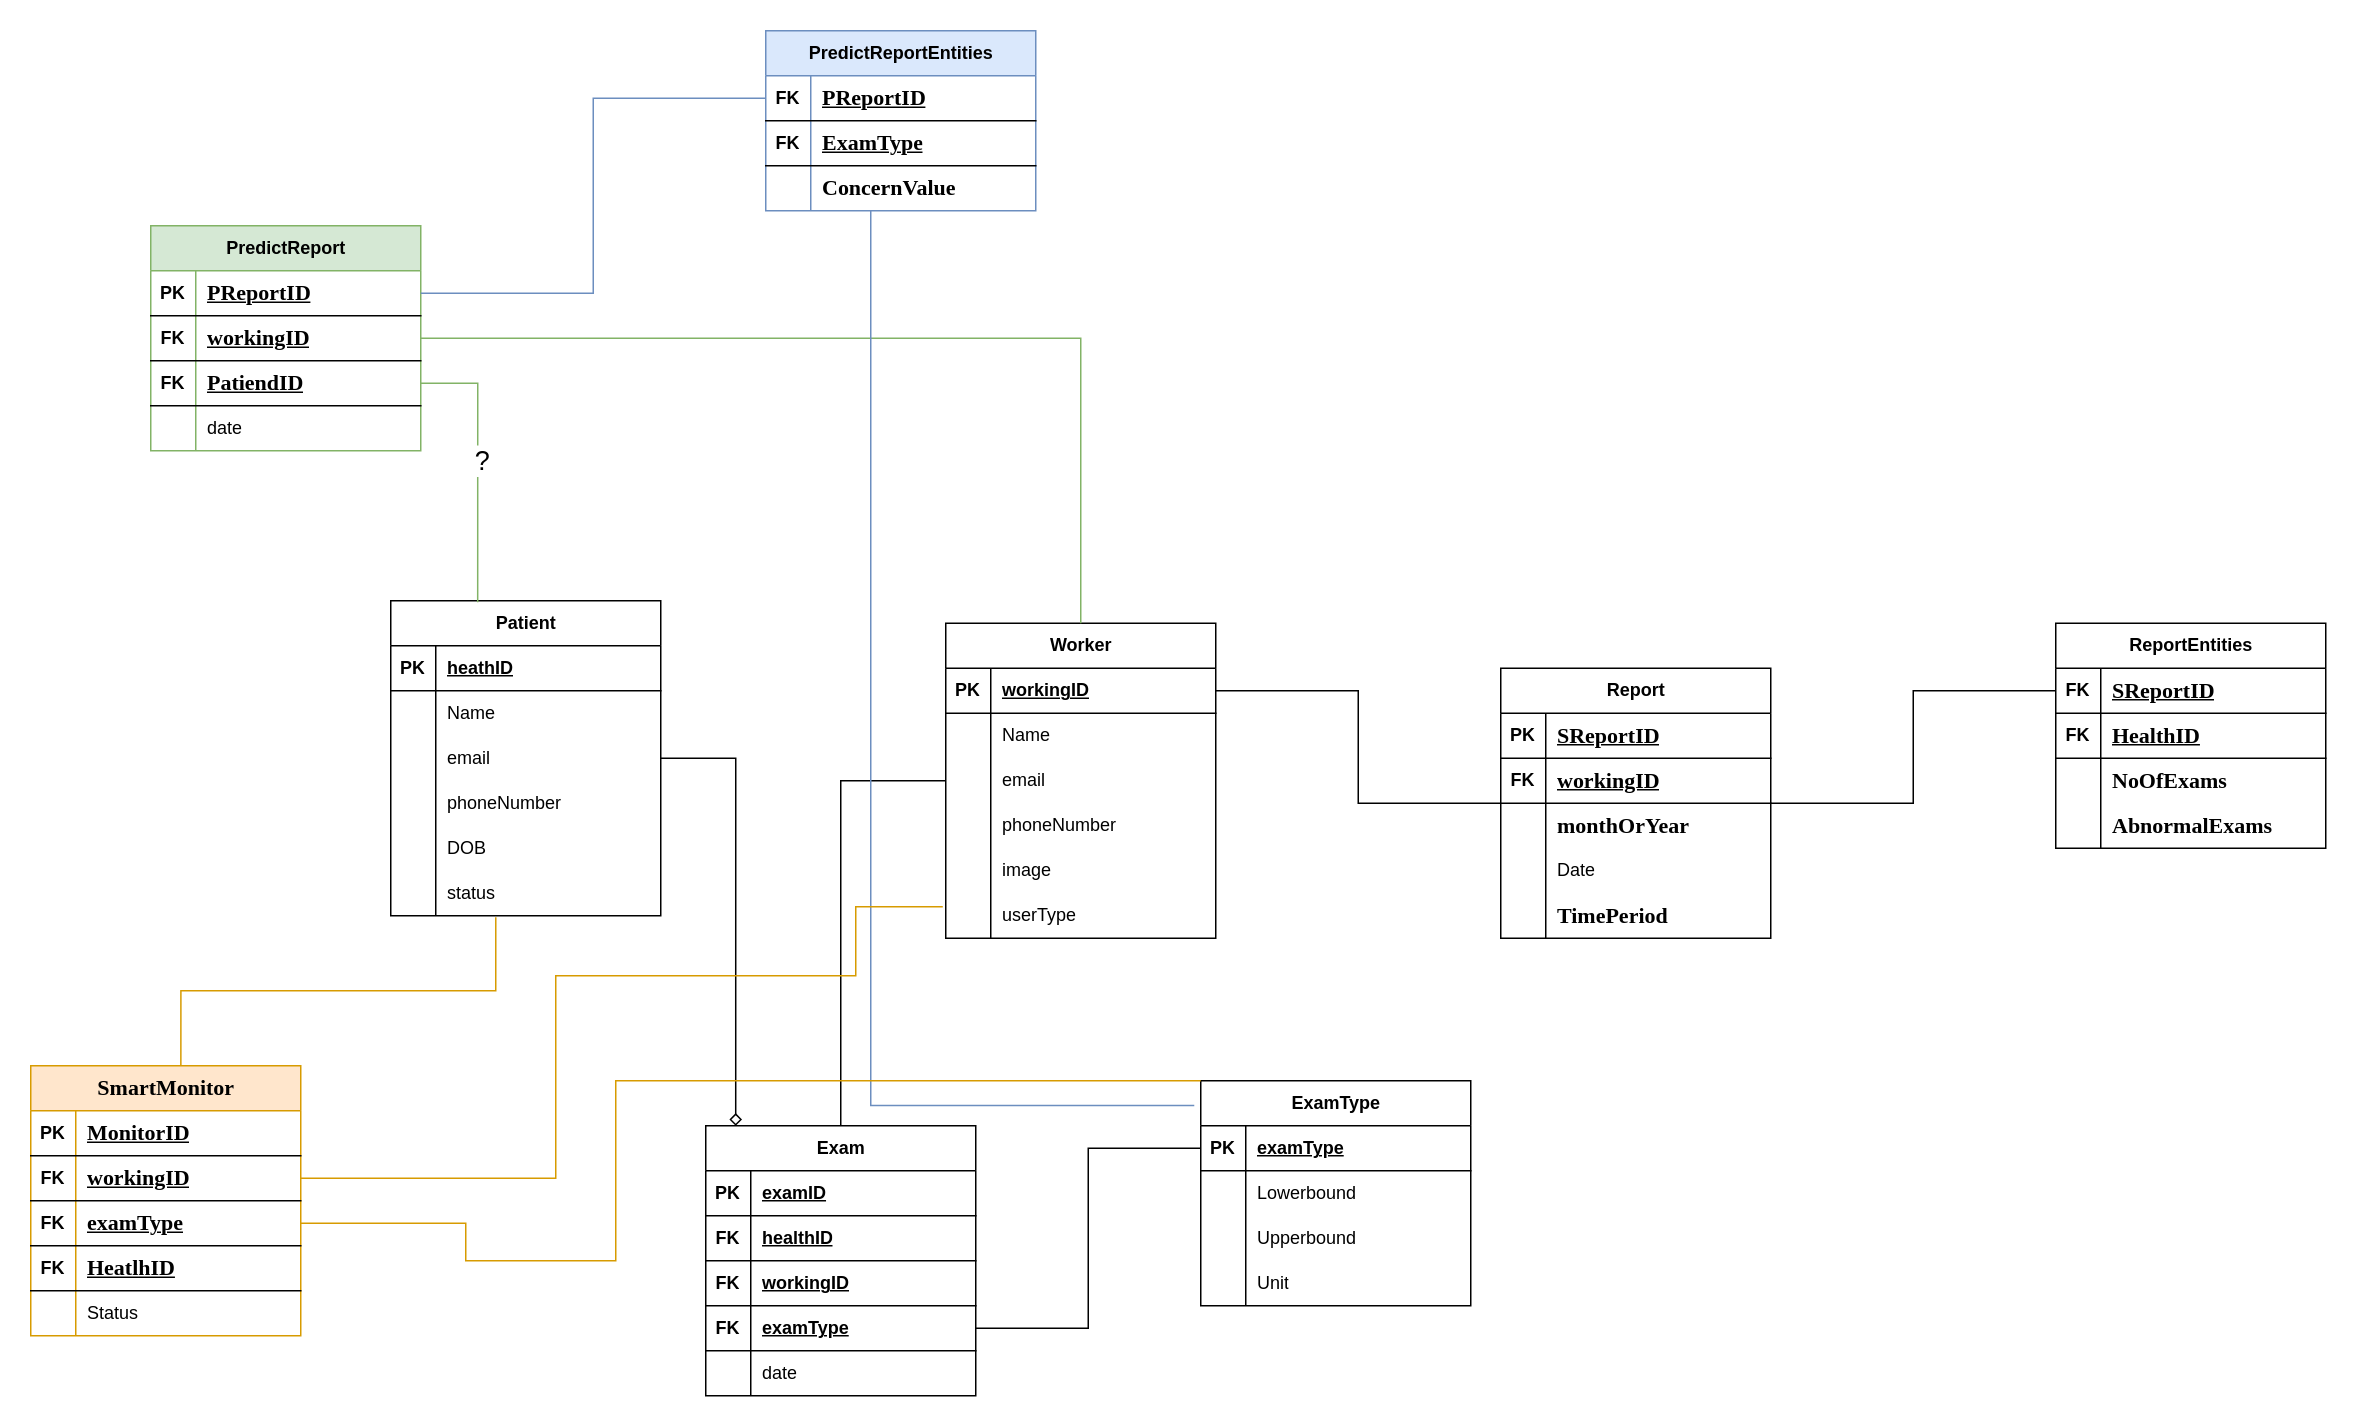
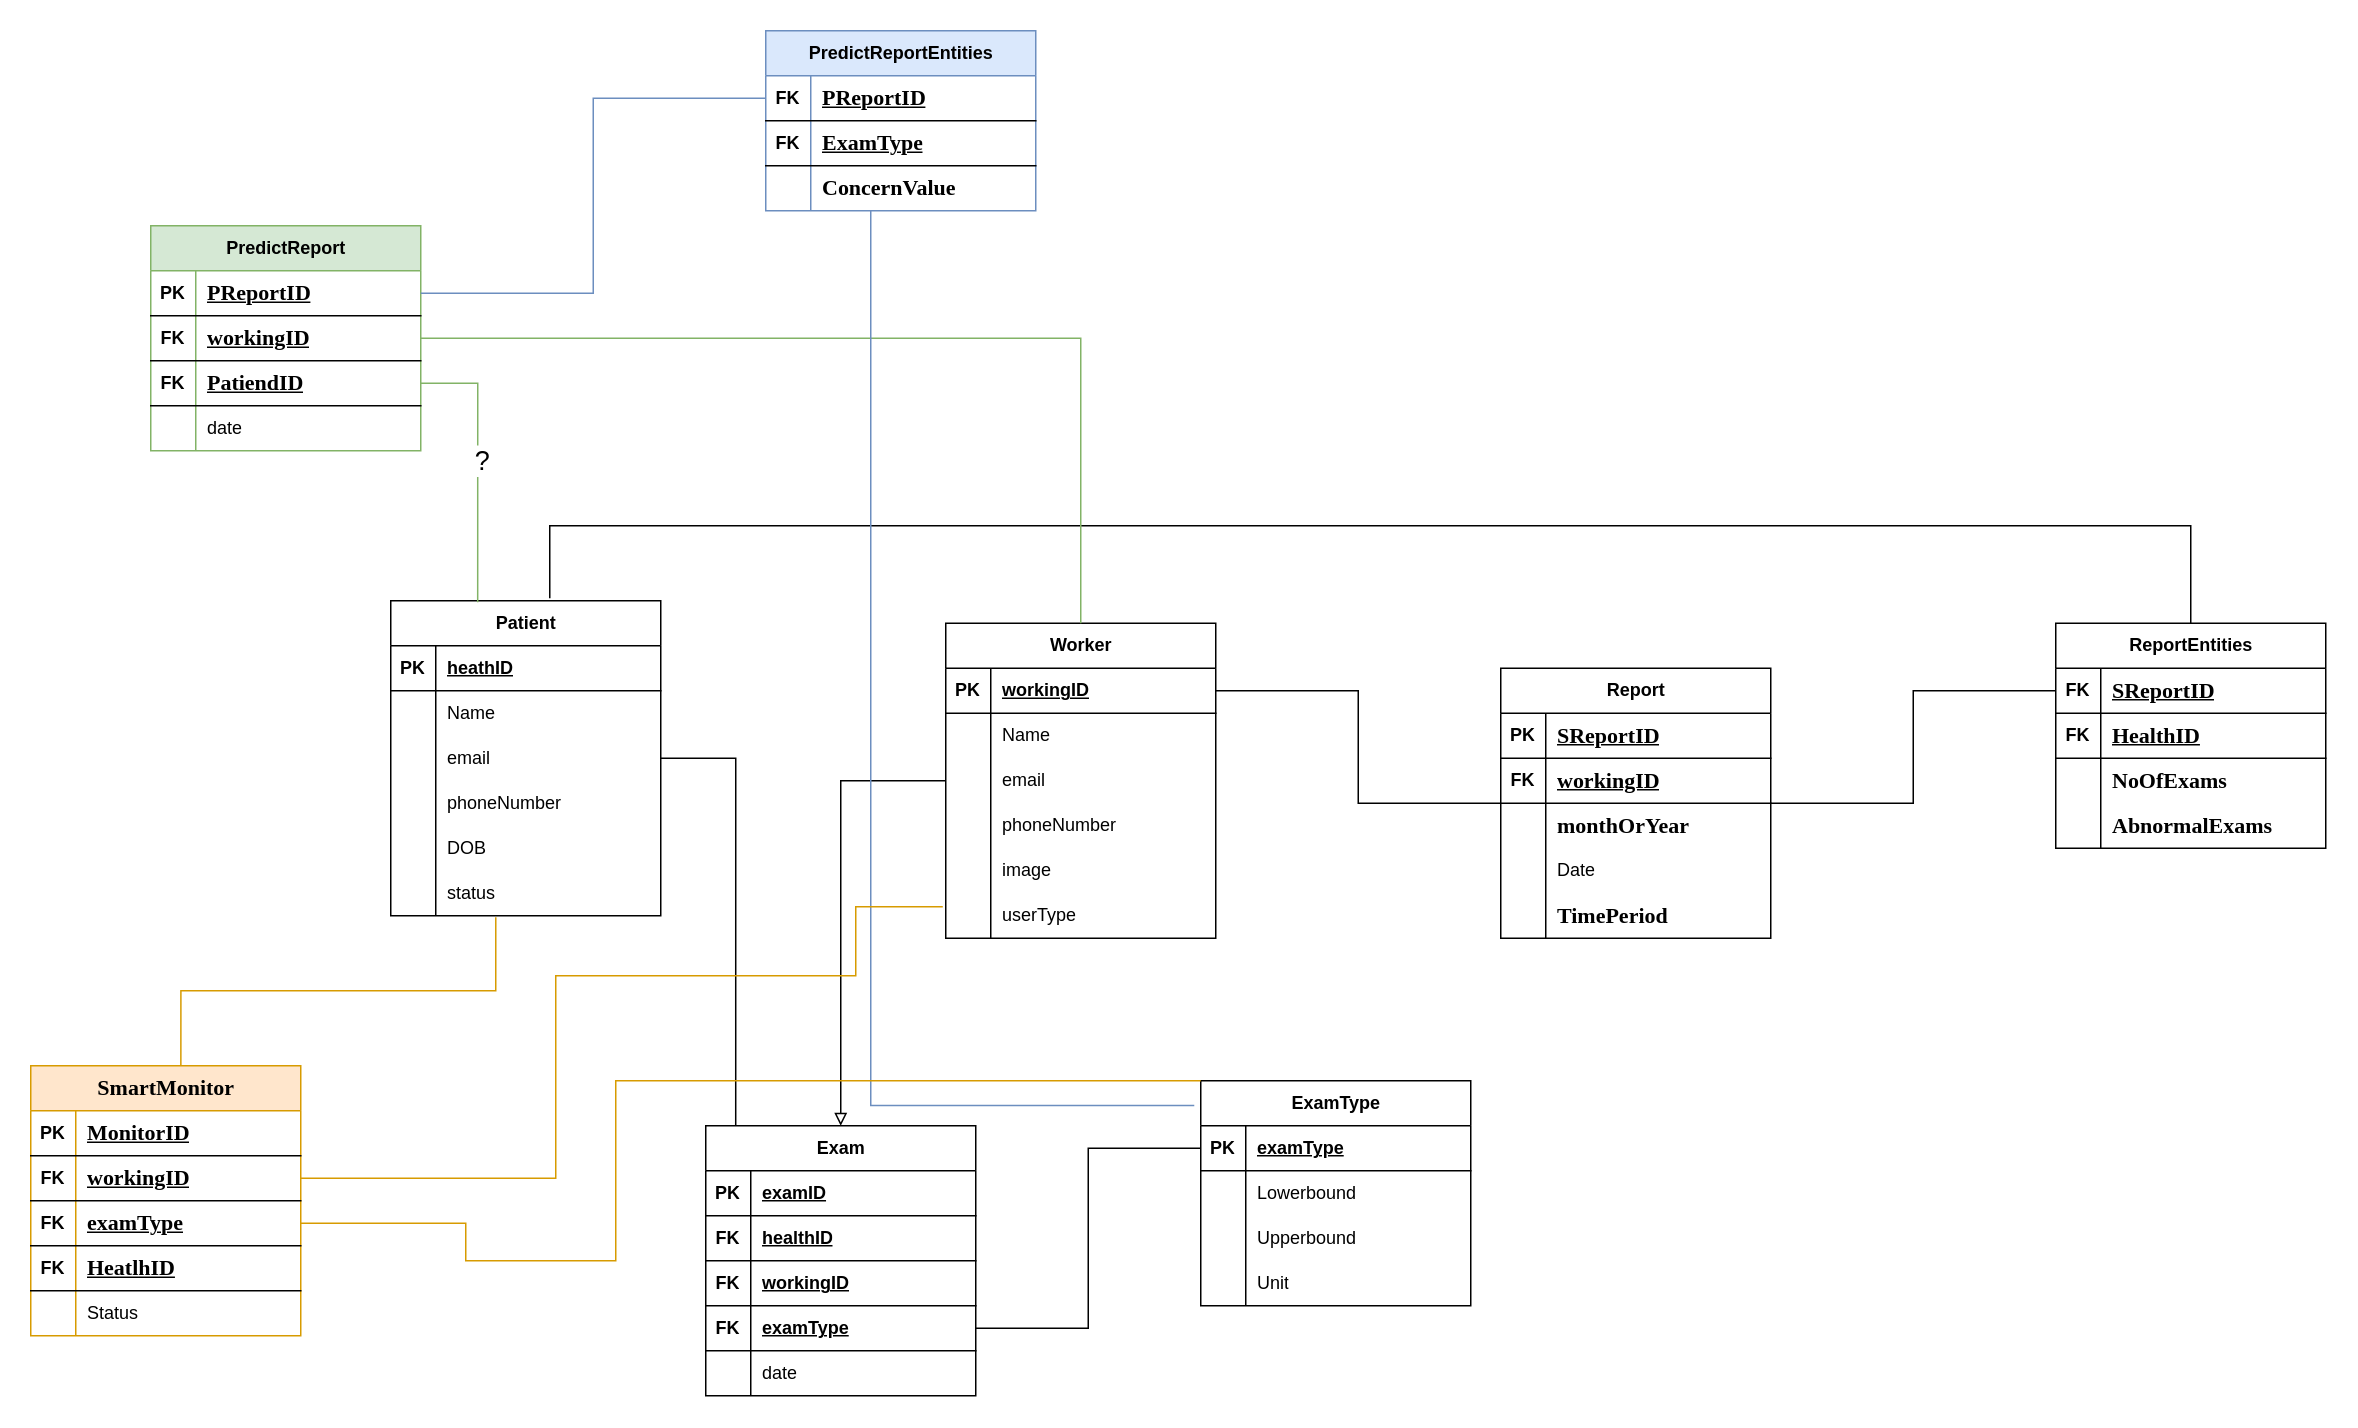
none -> (1383, 526)
(736, 1113) -> (736, 1119)
(841, 1117) -> (841, 1112)
